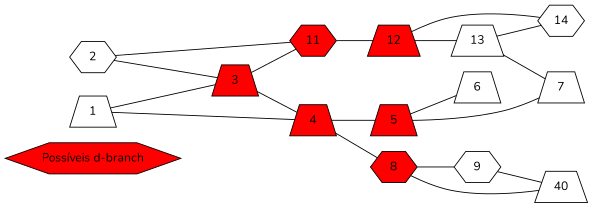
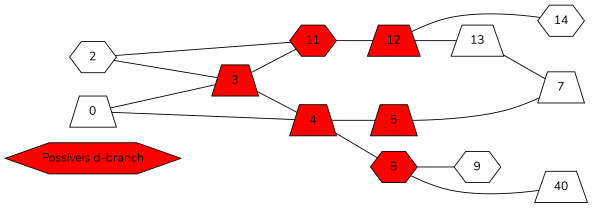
(519, 31) -> none
(477, 87) -> none
(93, 112) -> (93, 112)
(520, 177) -> none
